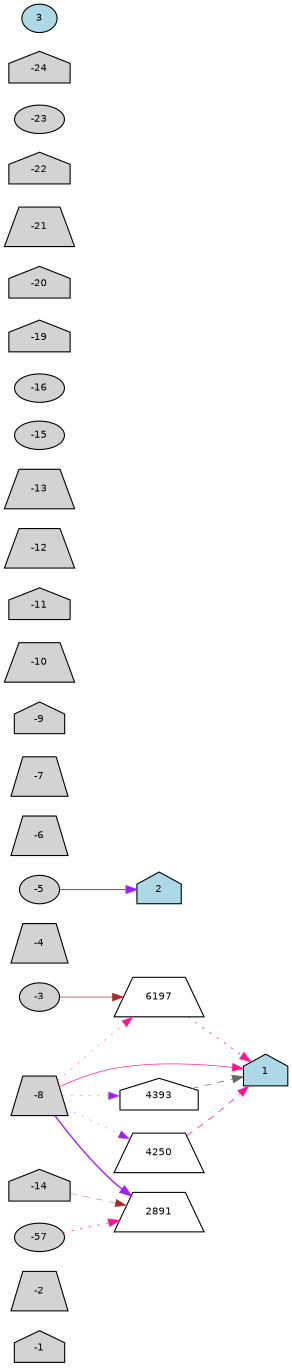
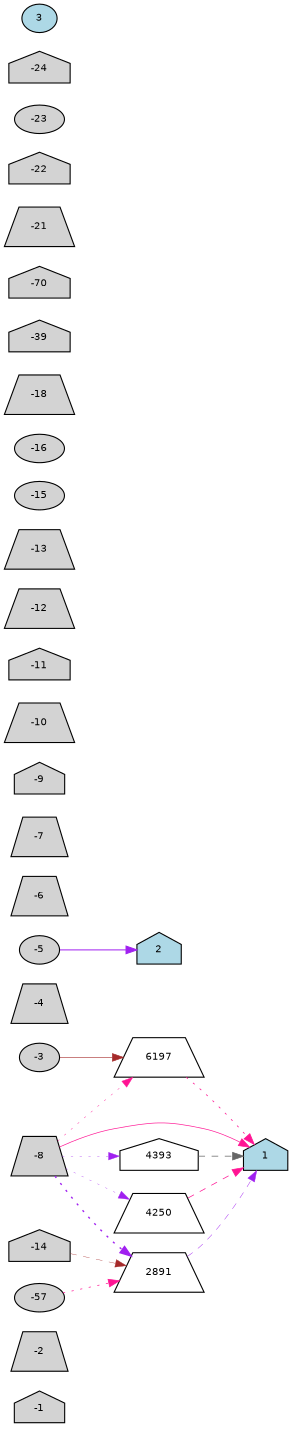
(40, 284) -> (40, 284)
(40, 338) -> (40, 338)
none -> (40, 395)
(86, 1154) -> (86, 1215)
none -> (223, 1222)
